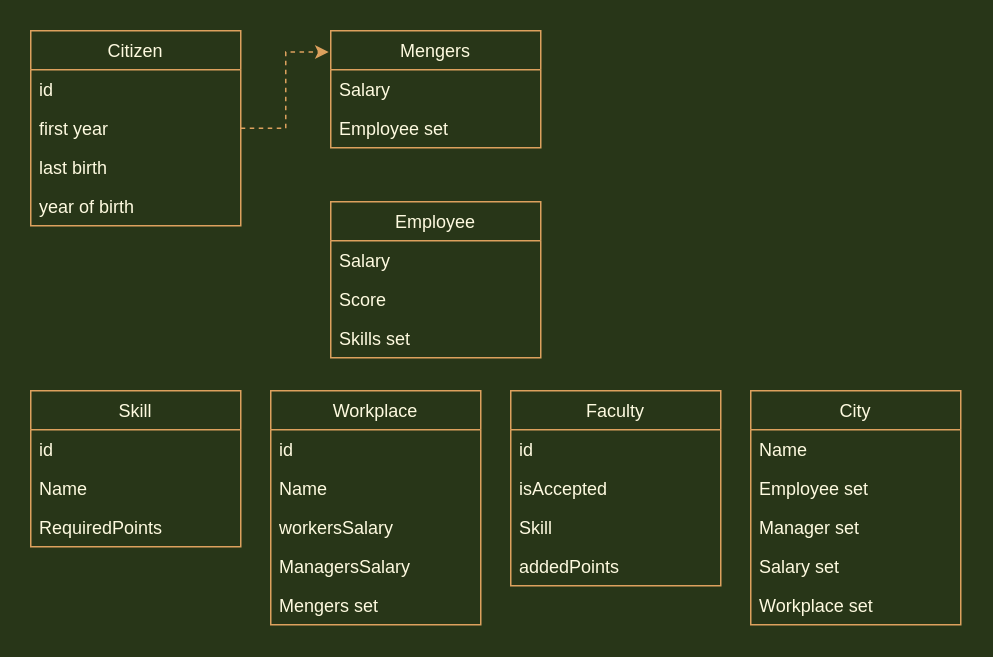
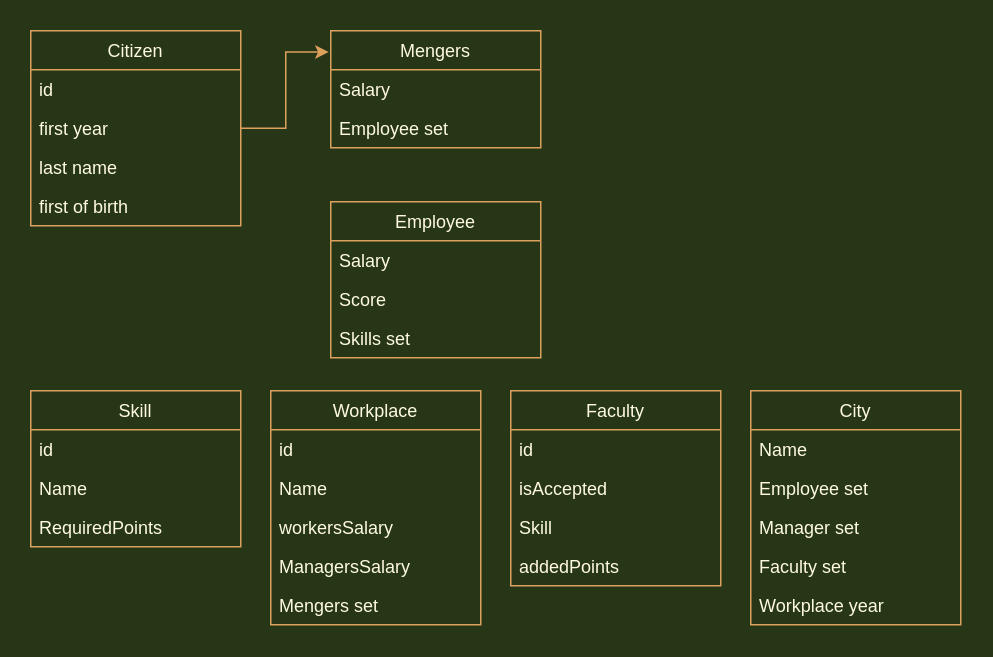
(286, 96) -> (286, 96)
(82, 168) -> (80, 168)
(98, 207) -> (100, 207)
(805, 567) -> (810, 567)
(820, 606) -> (825, 606)
